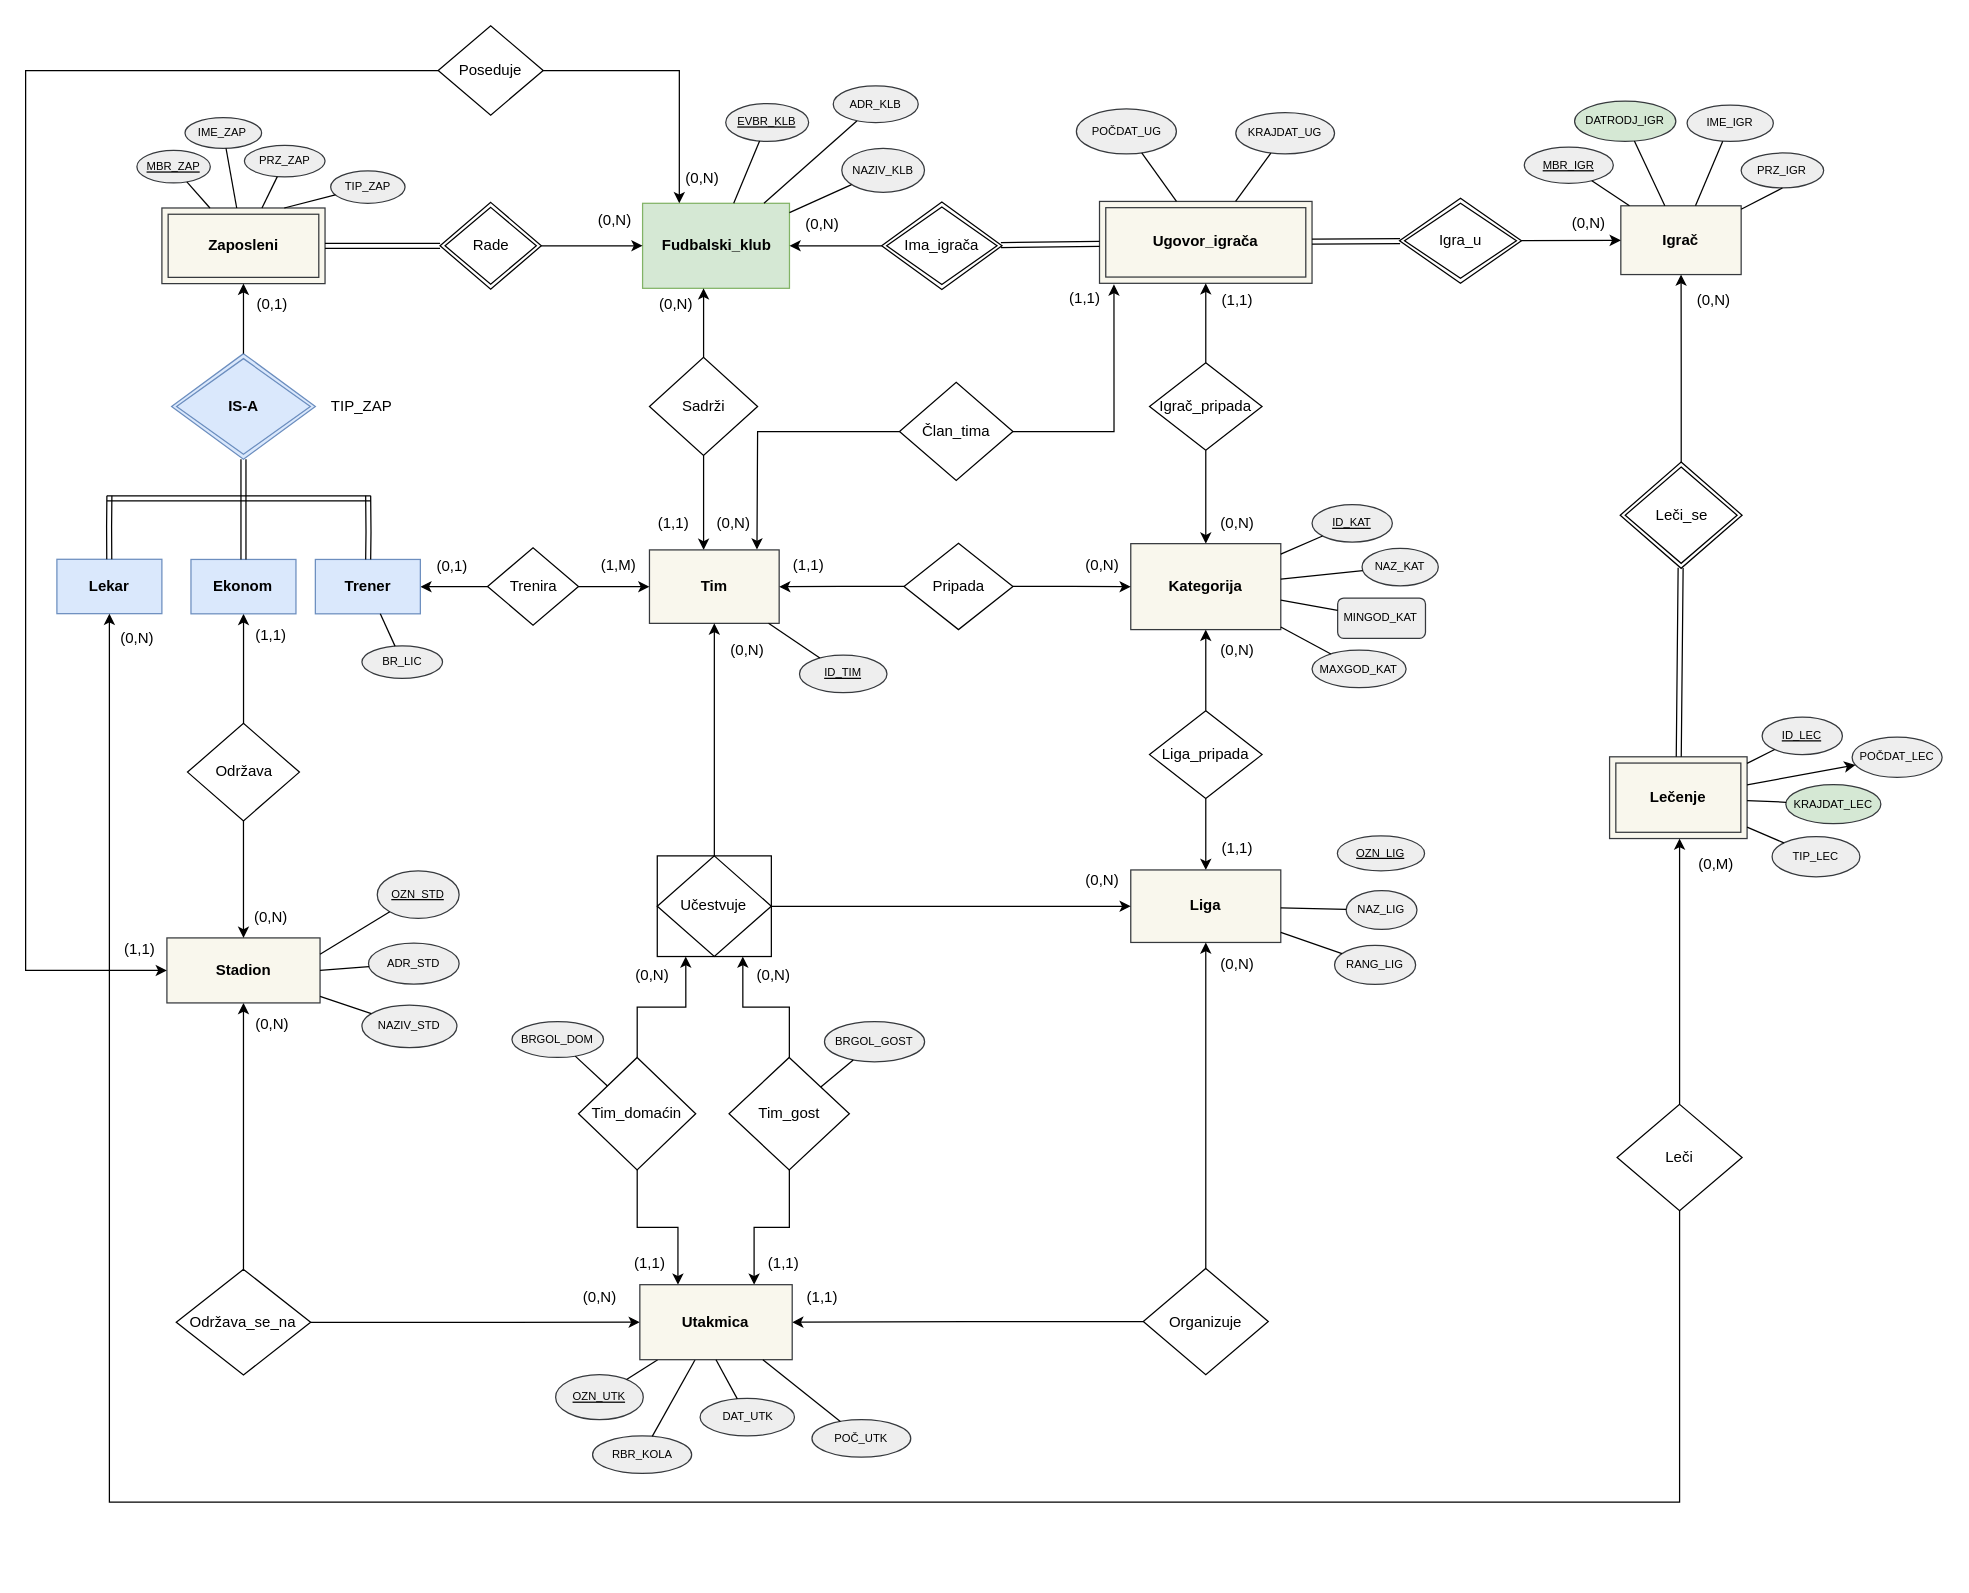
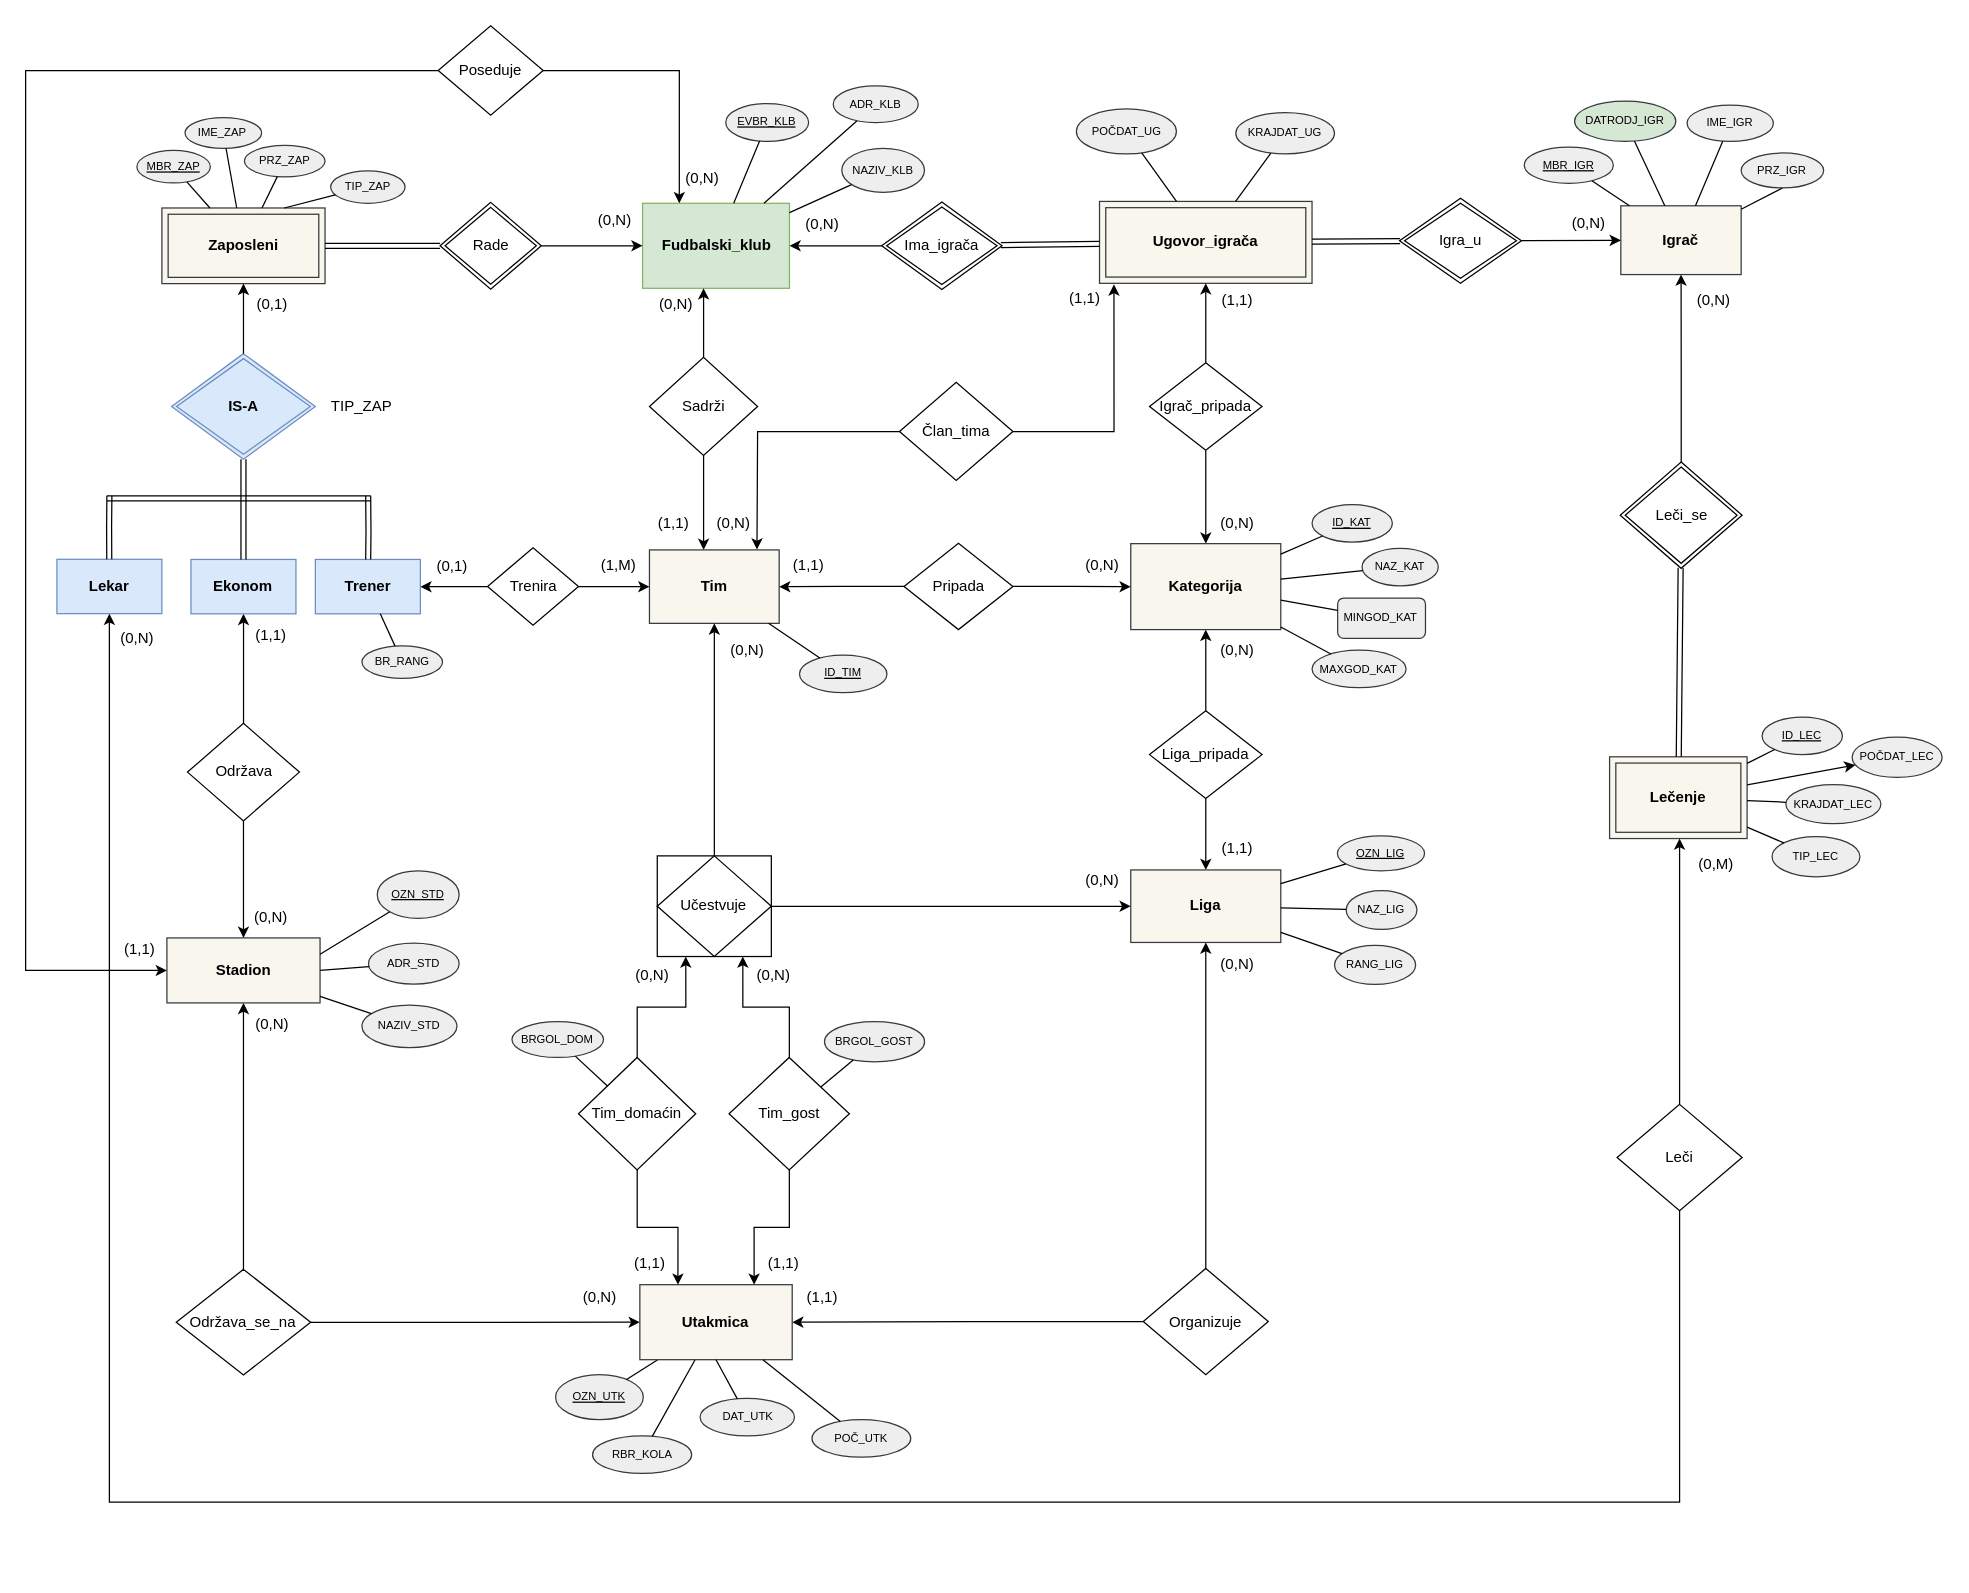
(403, 662) -> (403, 662)
(1833, 804) -> (1833, 804)
none -> (1313, 873)
